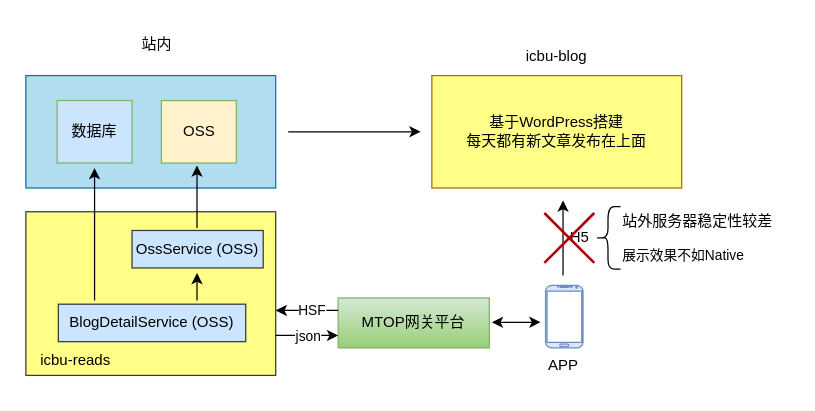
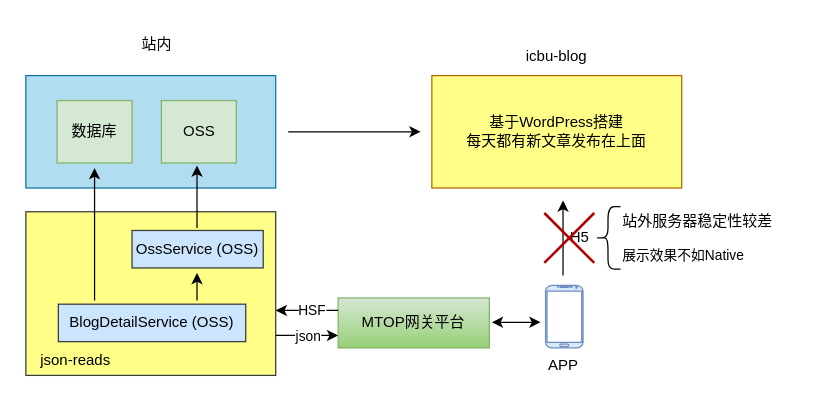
(94, 132) -> (94, 132)
(199, 132) -> (199, 132)
(76, 361) -> (76, 361)
